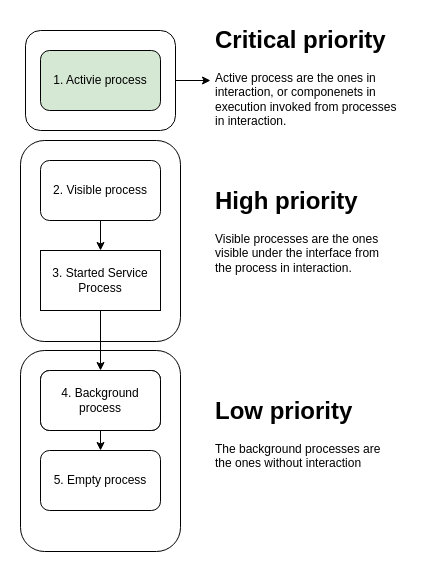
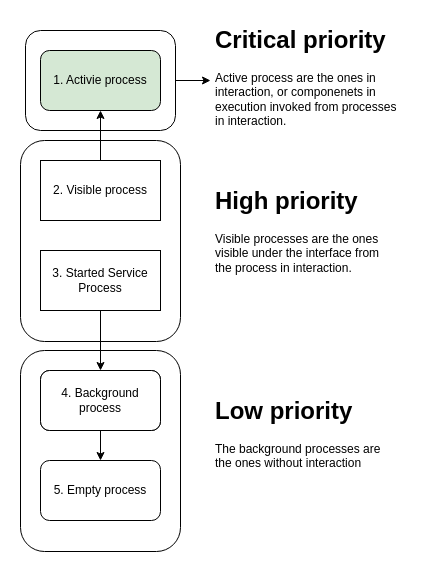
(101, 191) -> (101, 191)
(101, 232) -> (101, 139)
(101, 481) -> (101, 491)
